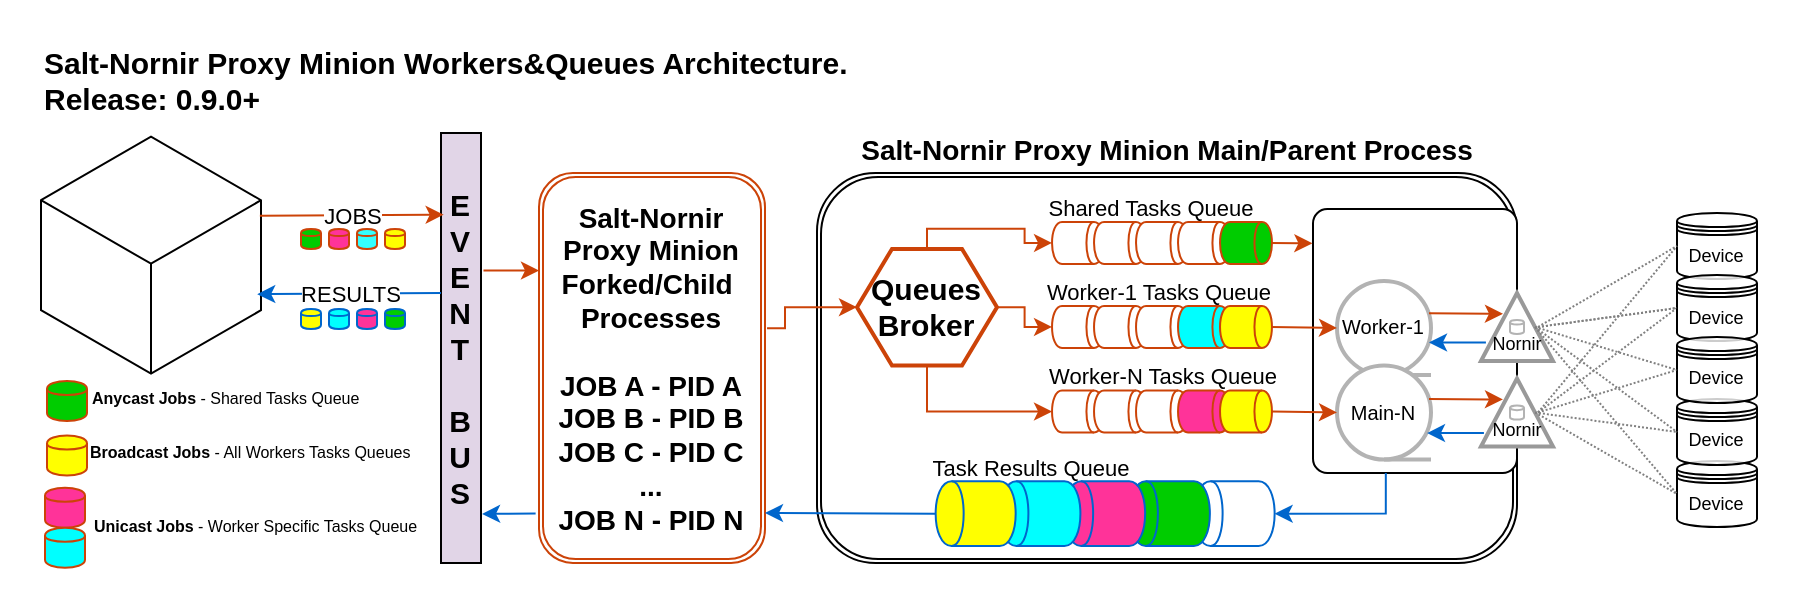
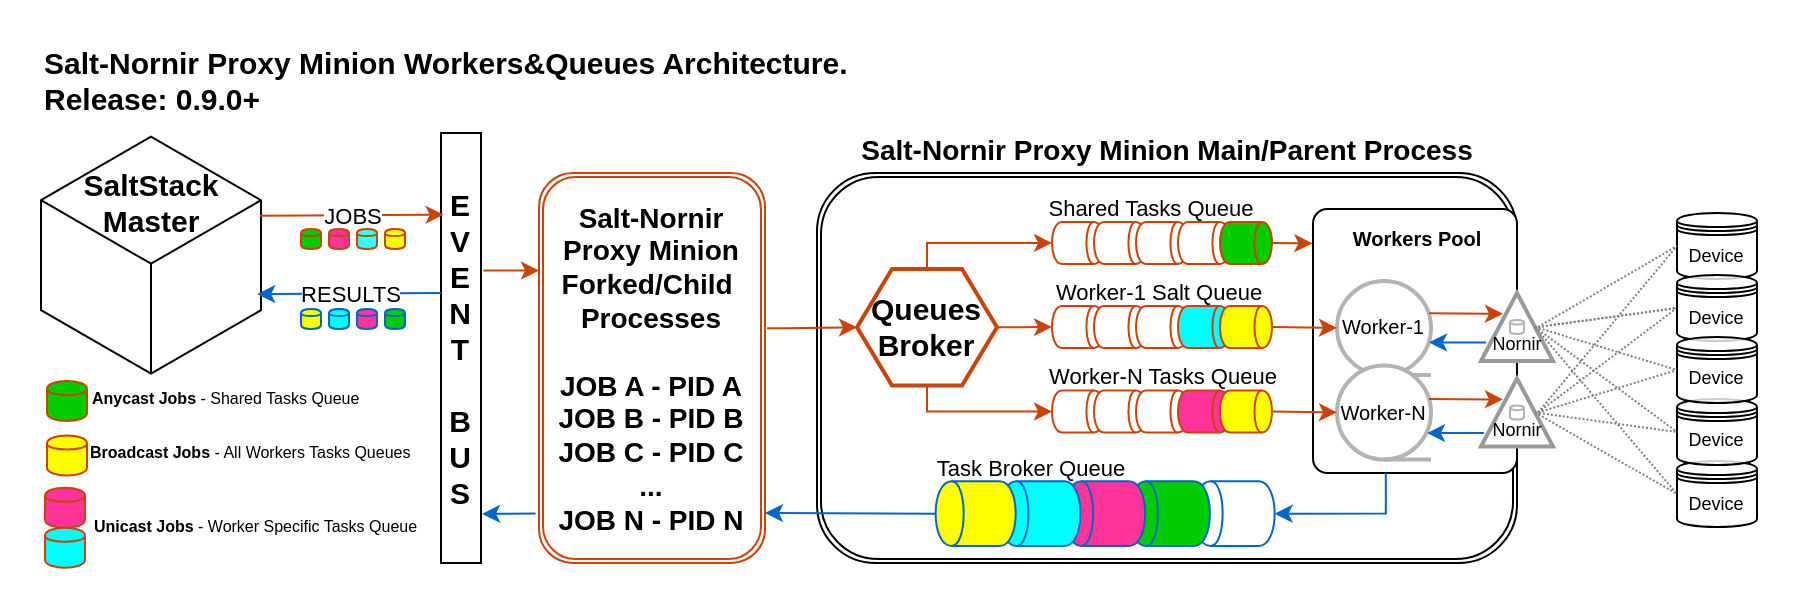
none -> (151, 203)
none -> (1417, 239)
(1160, 293) -> (1160, 293)
(927, 307) -> (927, 327)
(461, 348) -> (461, 348)
(1384, 413) -> (1384, 413)
(1032, 469) -> (1032, 469)
